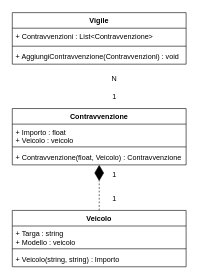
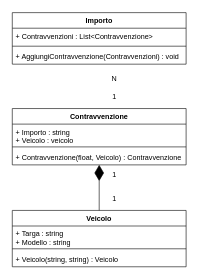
(99, 20) -> (99, 20)
(45, 132) -> (47, 132)
(99, 195) -> (99, 195)
(43, 234) -> (43, 234)
(77, 259) -> (75, 259)
